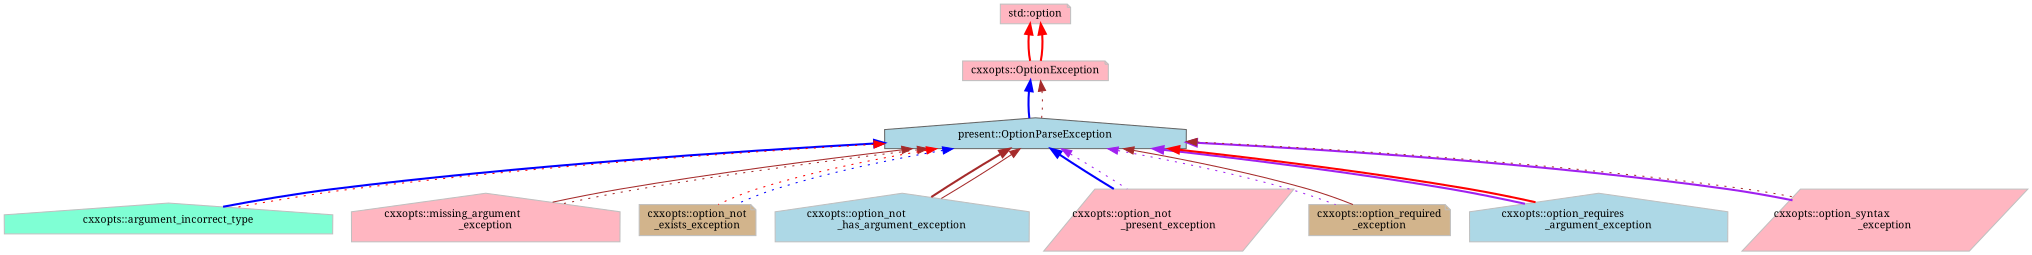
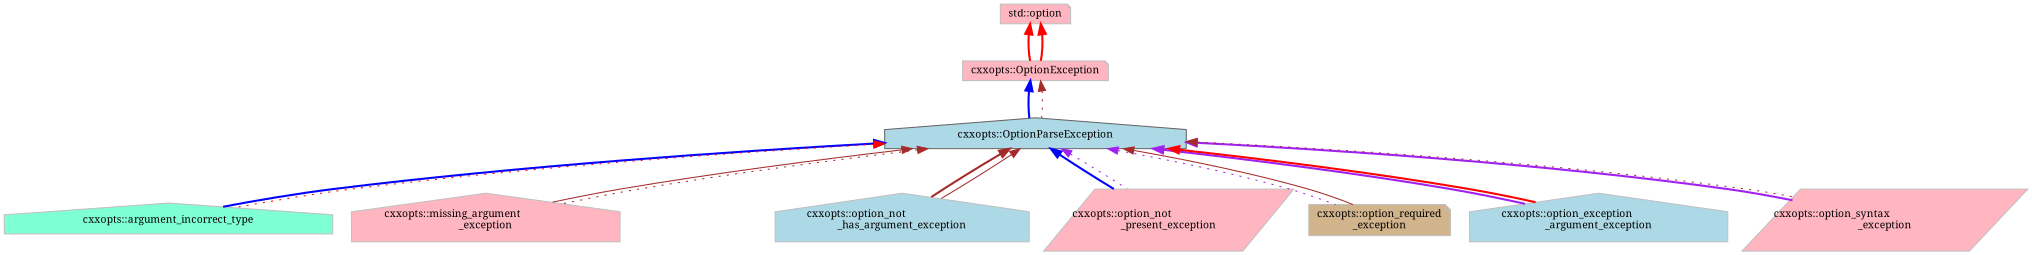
(1035, 135) -> (1035, 135)
(698, 220) -> none
(1599, 220) -> (1599, 220)
